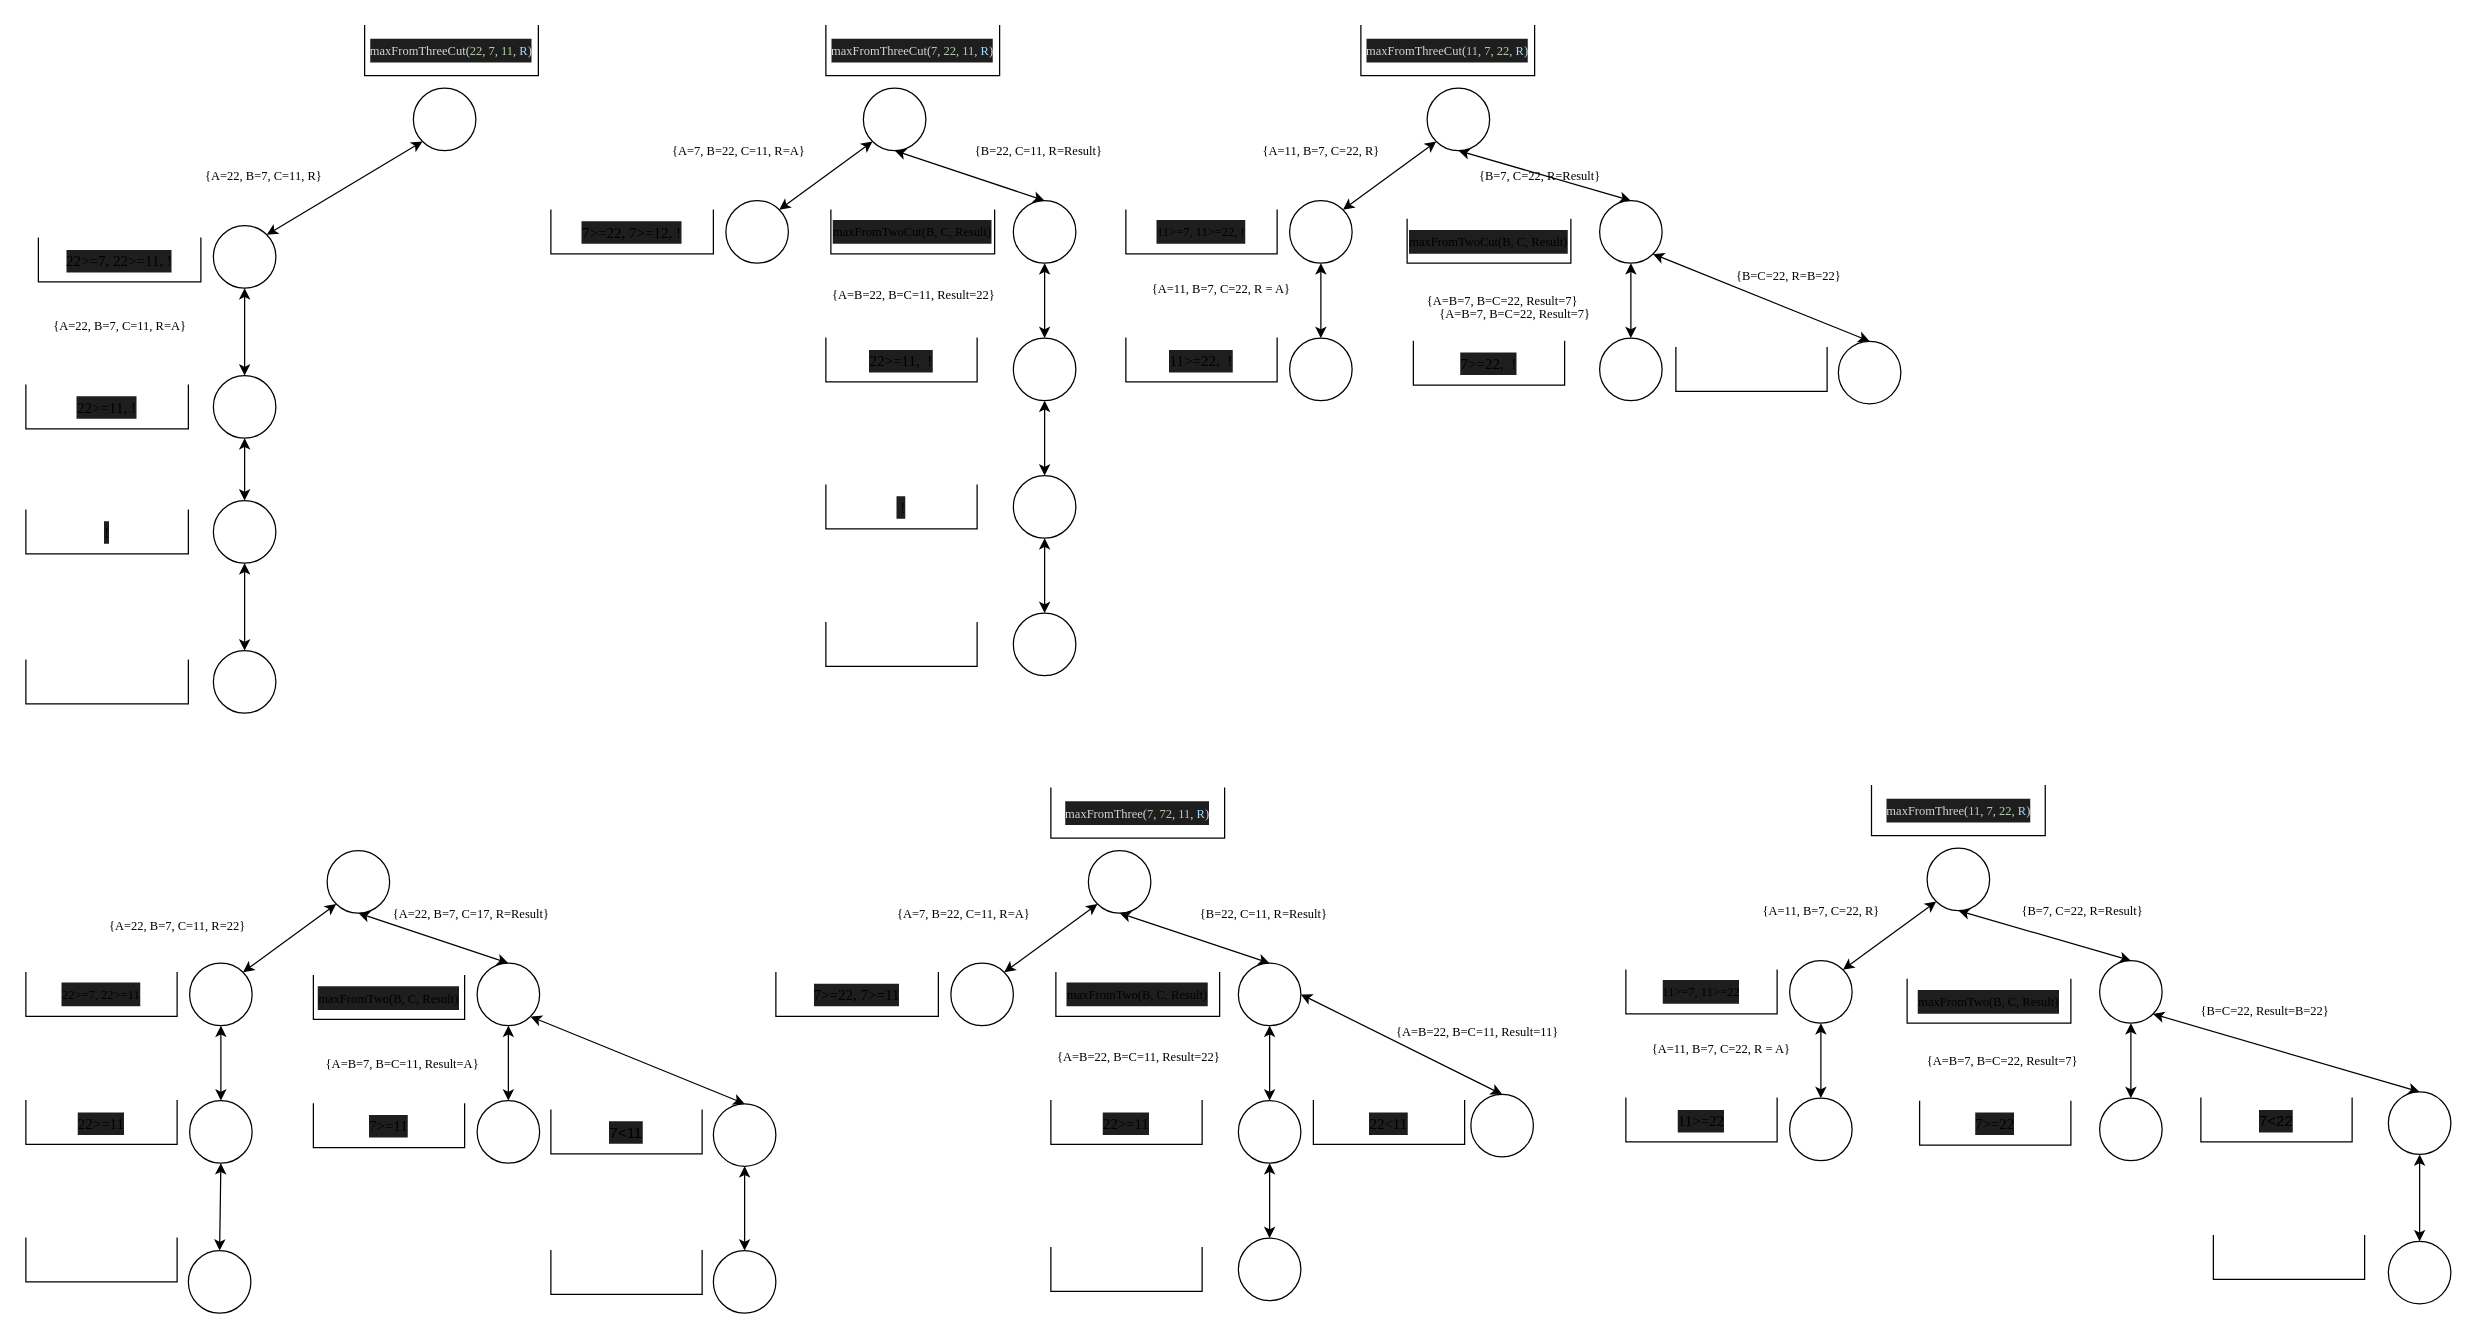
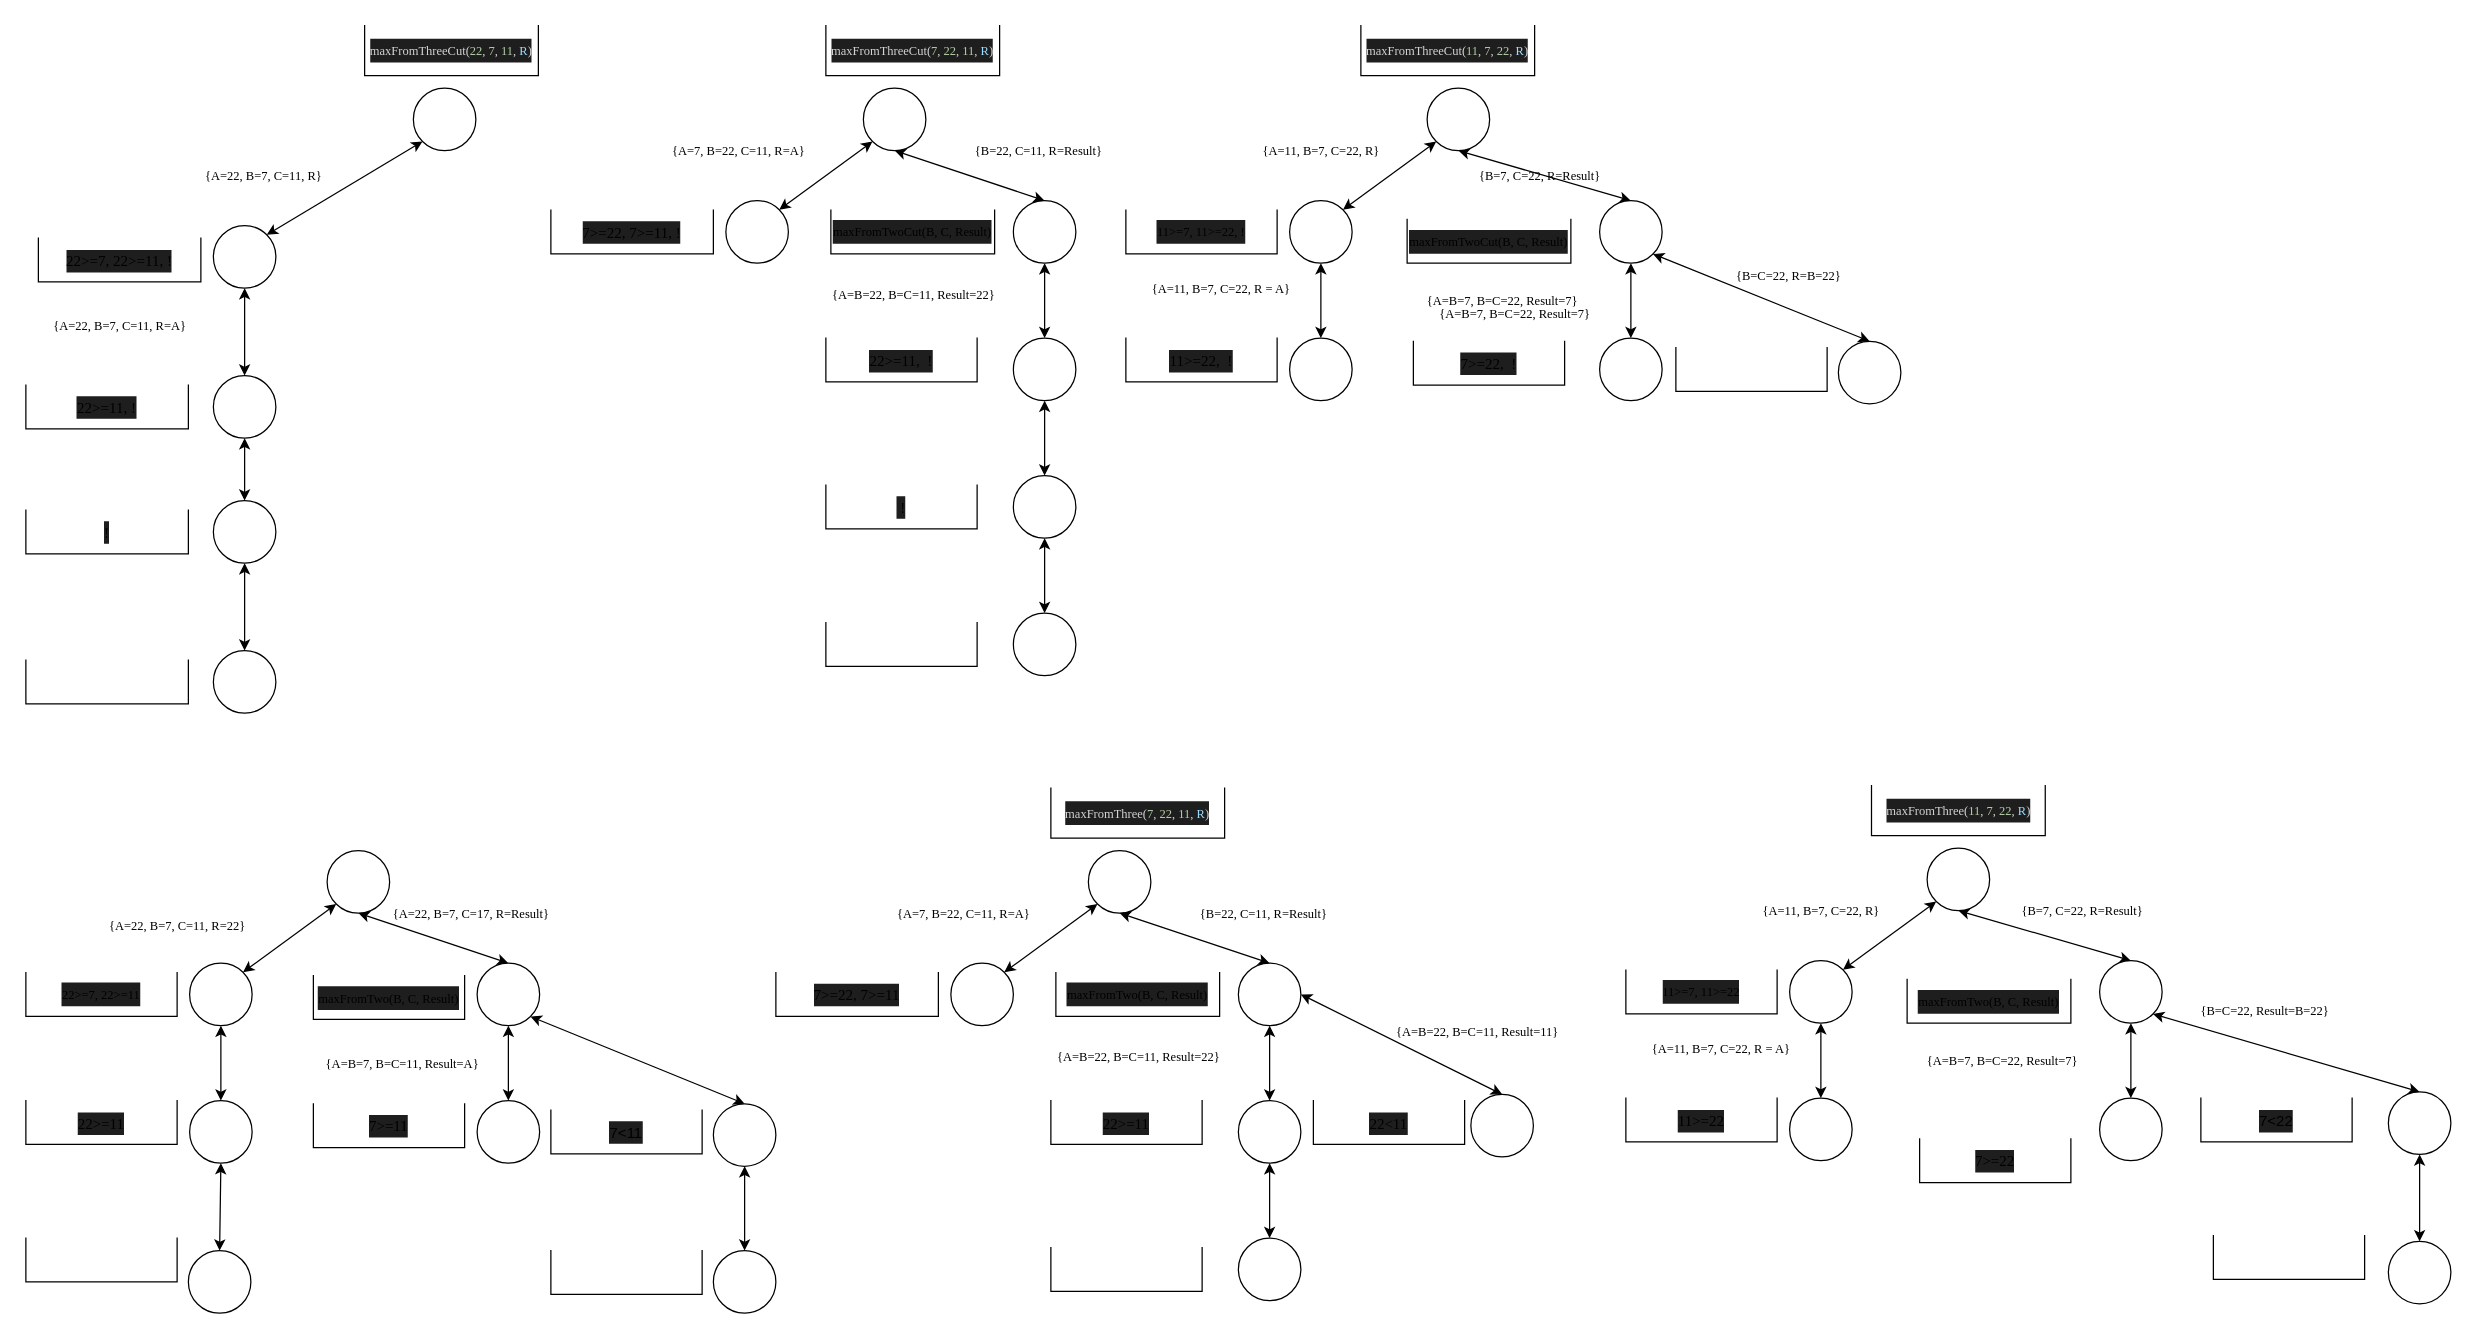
(632, 232) -> (632, 232)
(1138, 813) -> (1138, 813)
(1995, 1123) -> (1995, 1161)
